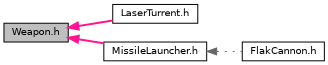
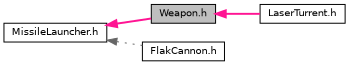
(91, 41) -> (134, 21)
